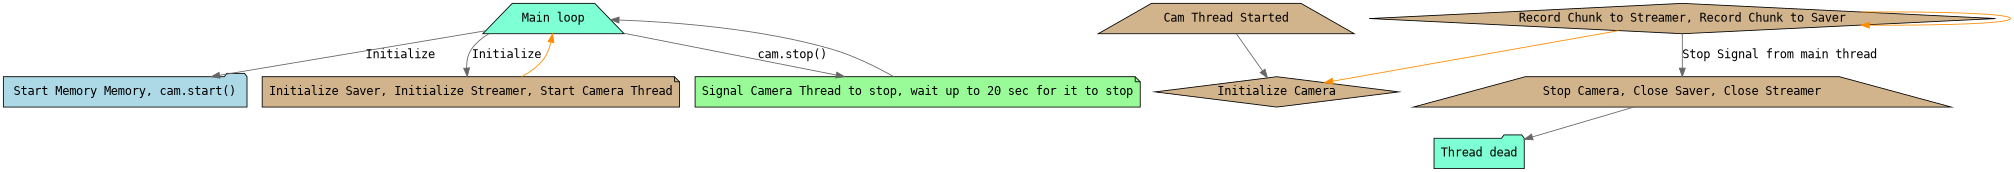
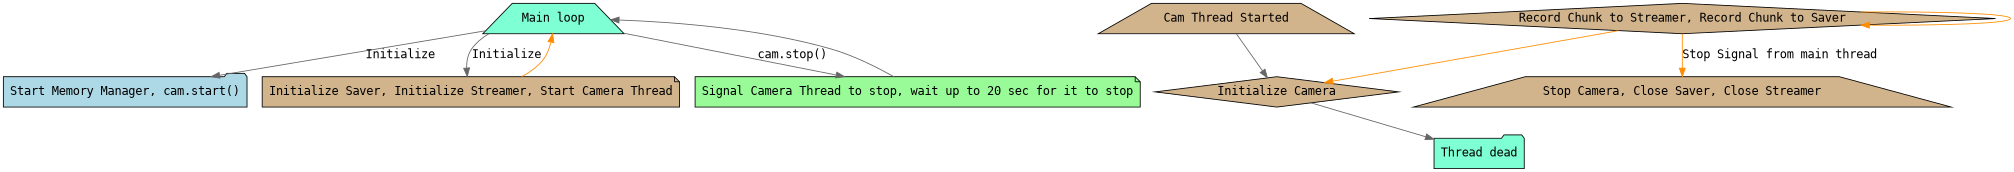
(1682, 51) -> (1682, 51)
(125, 92) -> (125, 92)
(1583, 122) -> (1368, 120)
